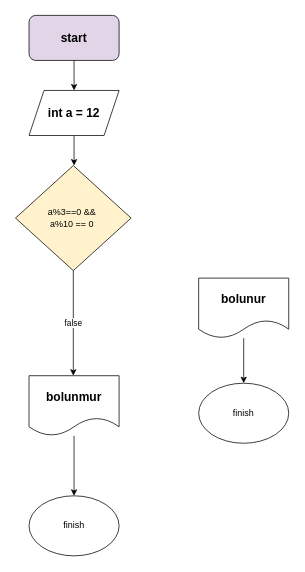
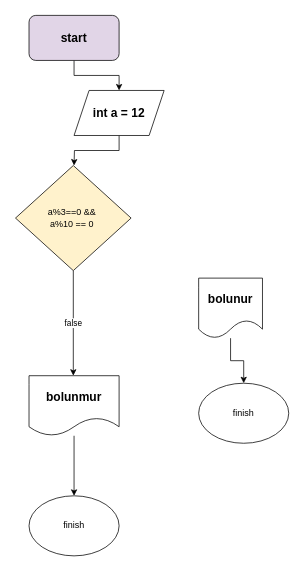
(74, 113) -> (119, 113)
(243, 308) -> (230, 308)
